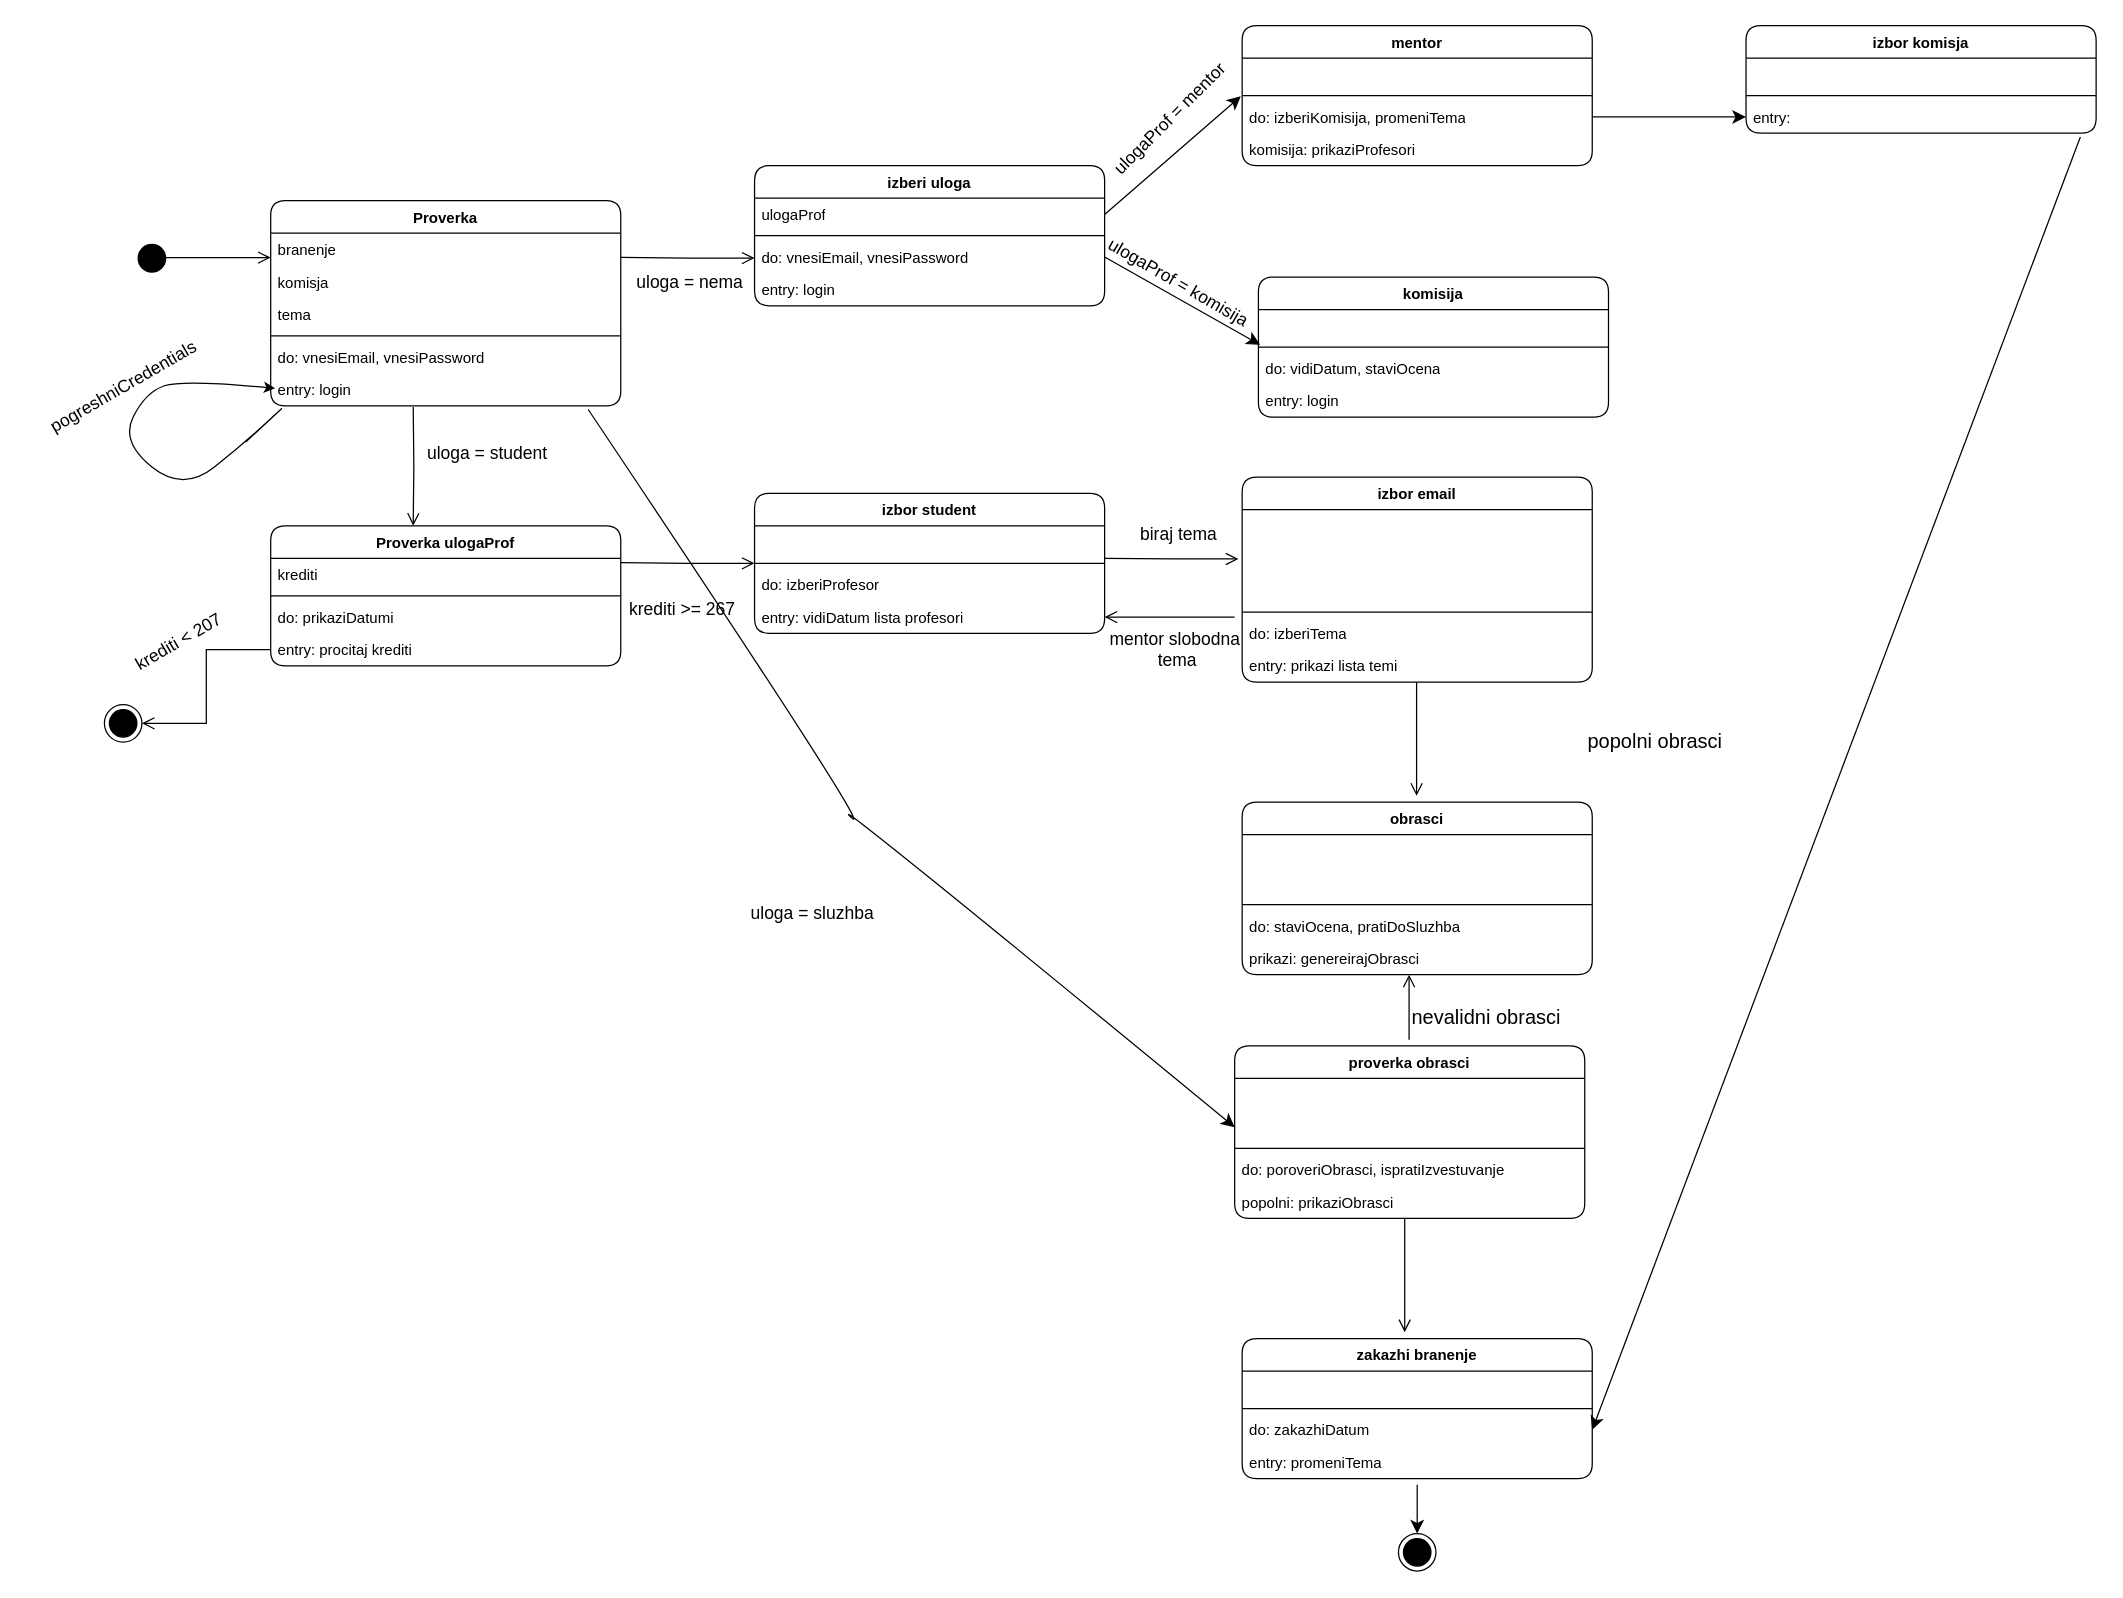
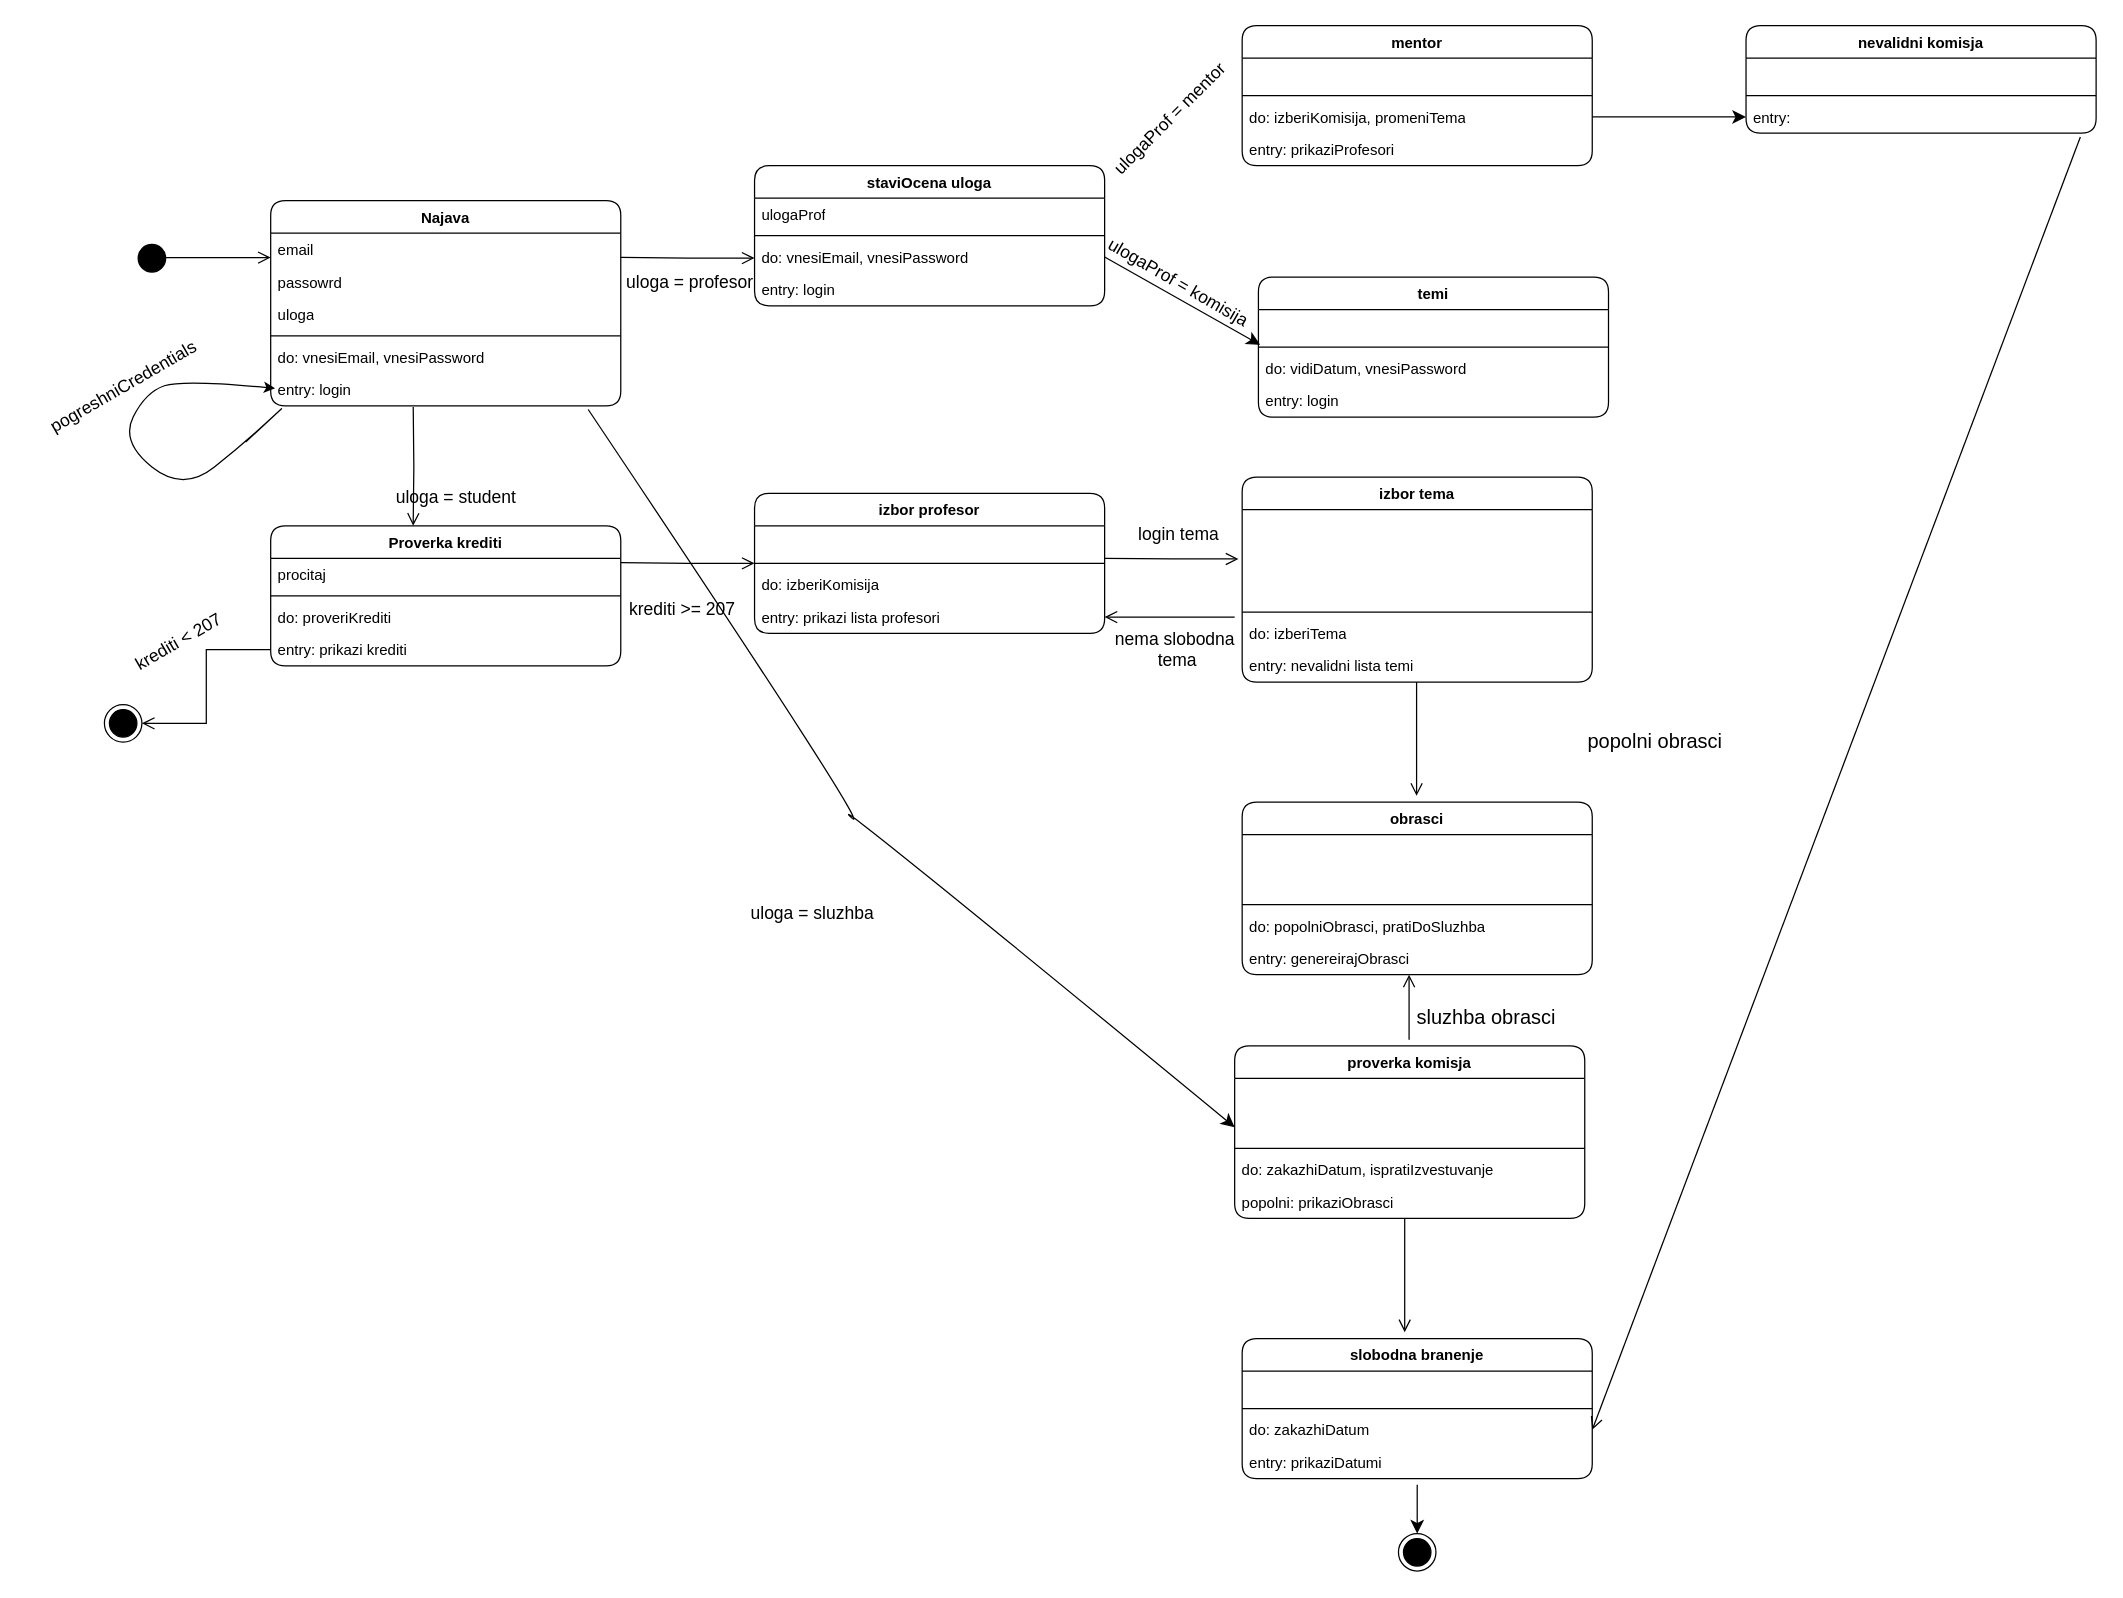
(1921, 43) -> (1921, 43)
(1345, 151) -> (1336, 151)
(1170, 158) -> none
(929, 183) -> (929, 183)
(446, 218) -> (446, 218)
(312, 251) -> (295, 251)
(690, 282) -> (690, 282)
(306, 283) -> (312, 283)
(1433, 295) -> (1433, 295)
(295, 316) -> (297, 316)
(1357, 370) -> (1370, 370)
(487, 453) -> (456, 497)
(1417, 495) -> (1417, 495)
(929, 511) -> (929, 511)
(1179, 534) -> (1179, 534)
(446, 543) -> (446, 543)
(304, 576) -> (310, 576)
(830, 586) -> (826, 586)
(683, 609) -> (683, 609)
(340, 618) -> (344, 618)
(879, 618) -> (870, 618)
(1178, 649) -> (1178, 649)
(363, 651) -> (357, 651)
(1337, 667) -> (1343, 667)
(1362, 927) -> (1375, 927)
(1347, 960) -> (1342, 960)
(1486, 1017) -> (1486, 1017)
(1409, 1063) -> (1409, 1063)
(1394, 1171) -> (1384, 1171)
(1417, 1356) -> (1417, 1356)
(1596, 1418) -> (1595, 1421)
(1319, 1463) -> (1324, 1463)
